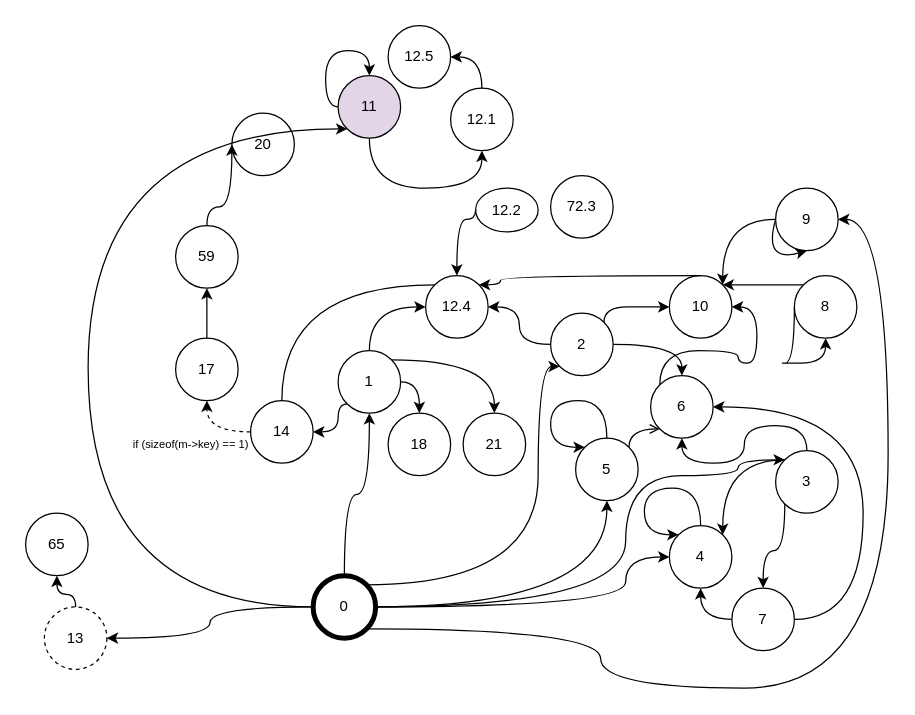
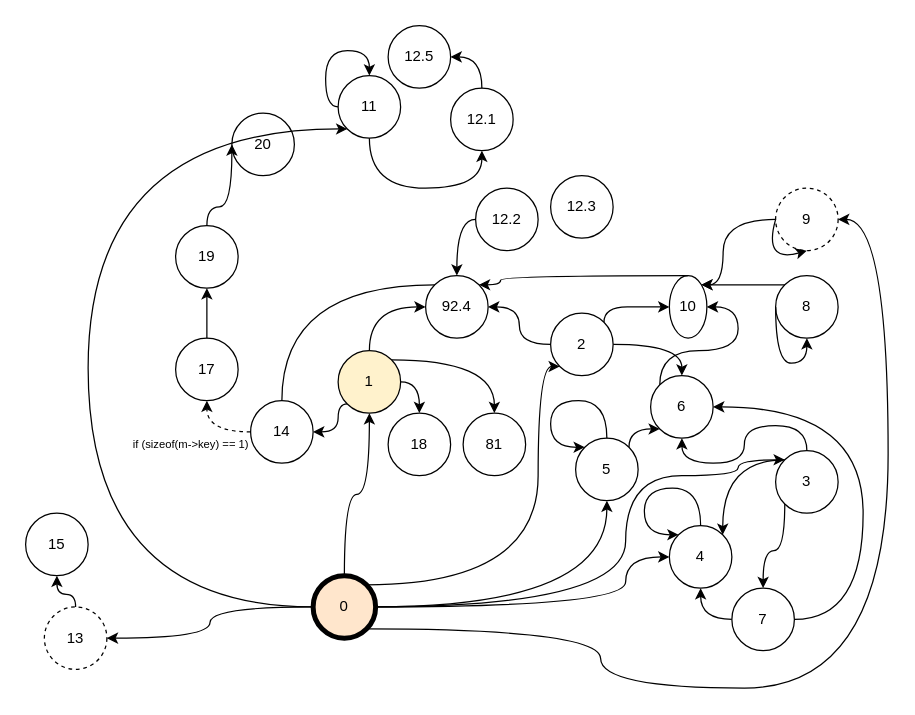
(369, 107) -> (369, 107)
(582, 207) -> (582, 207)
(507, 210) -> (507, 219)
(807, 219) -> (807, 219)
(207, 257) -> (207, 257)
(457, 307) -> (457, 307)
(701, 307) -> (688, 307)
(826, 307) -> (807, 307)
(369, 382) -> (369, 382)
(641, 431) -> (639, 431)
(494, 444) -> (494, 444)
(57, 544) -> (57, 544)
(344, 607) -> (344, 607)
